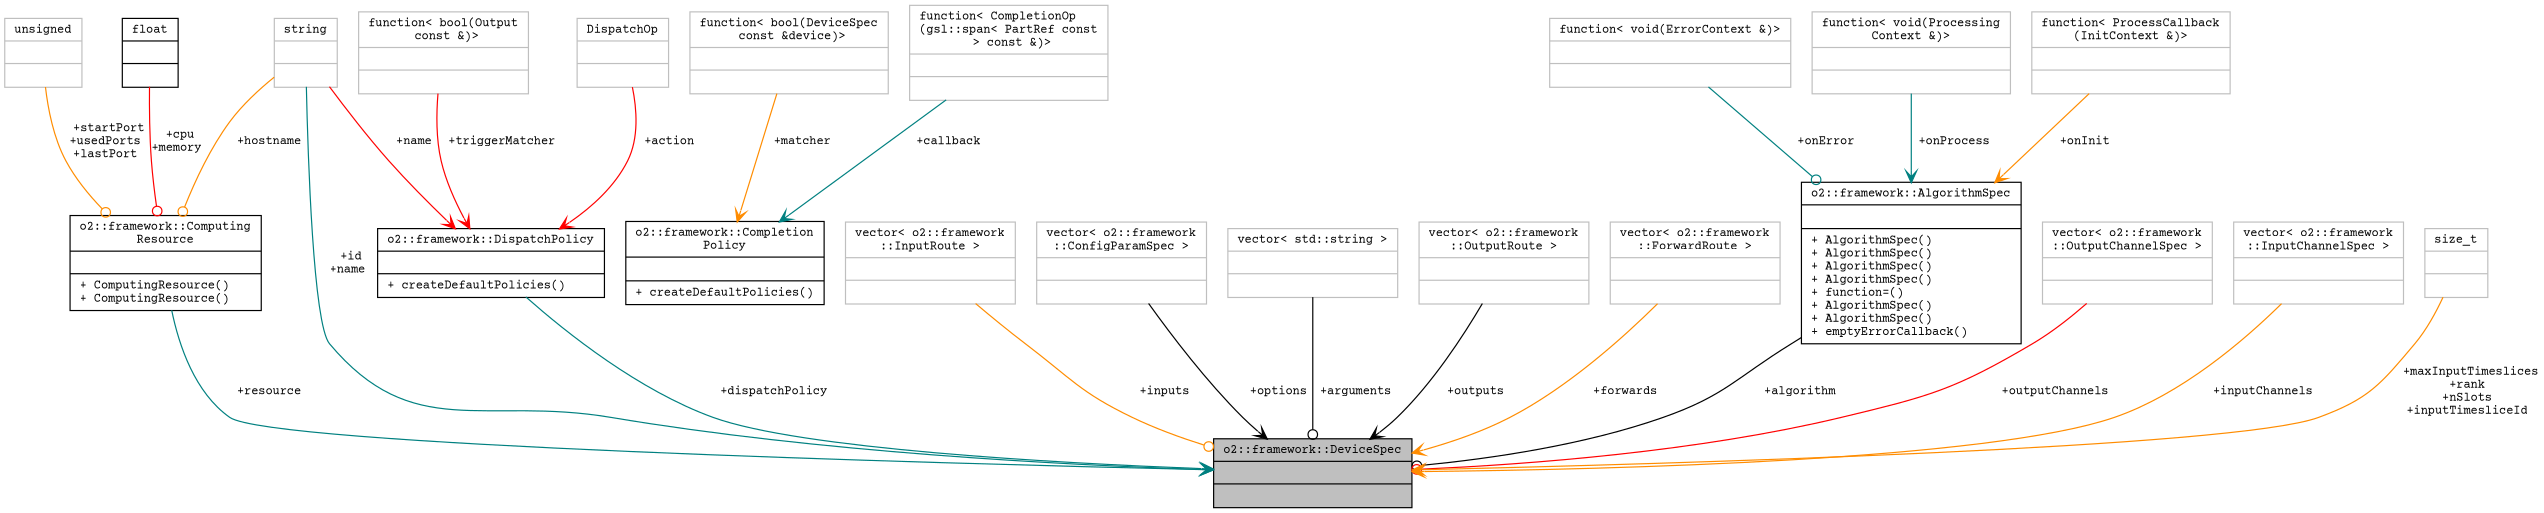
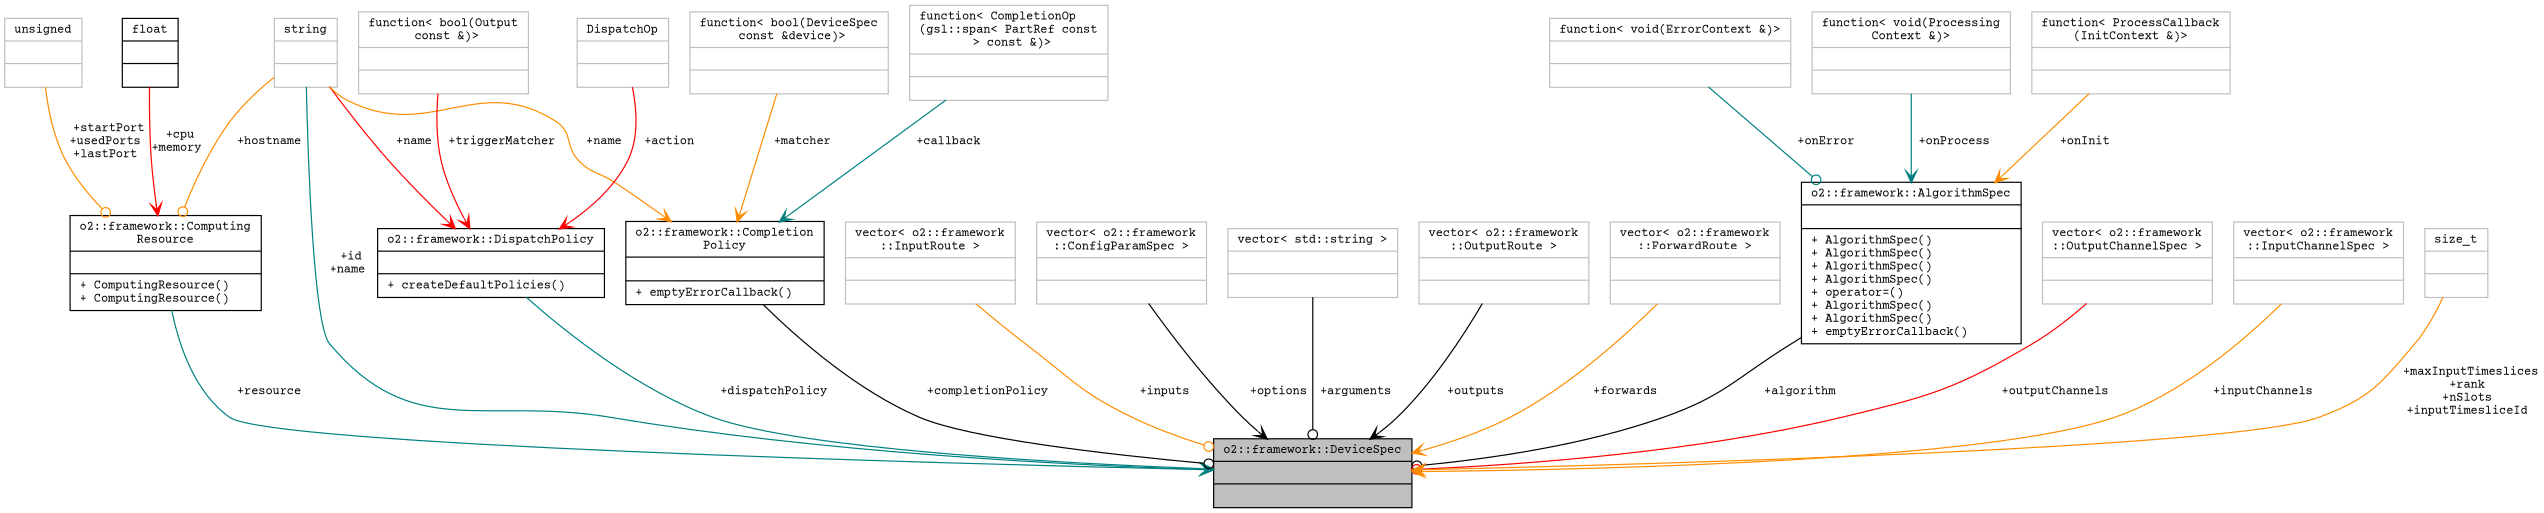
none -> (513, 105)
(151, 147) -> (151, 147)
(725, 292) -> (714, 292)
(1858, 292) -> (1858, 292)
none -> (965, 431)
